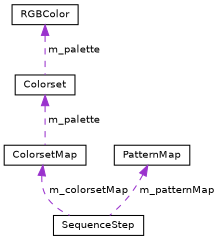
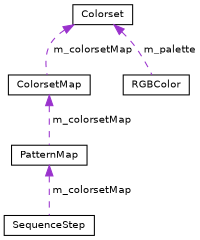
(45, 55) -> (139, 52)
(73, 120) -> (92, 50)
(176, 190) -> (91, 190)
(49, 200) -> (49, 125)
